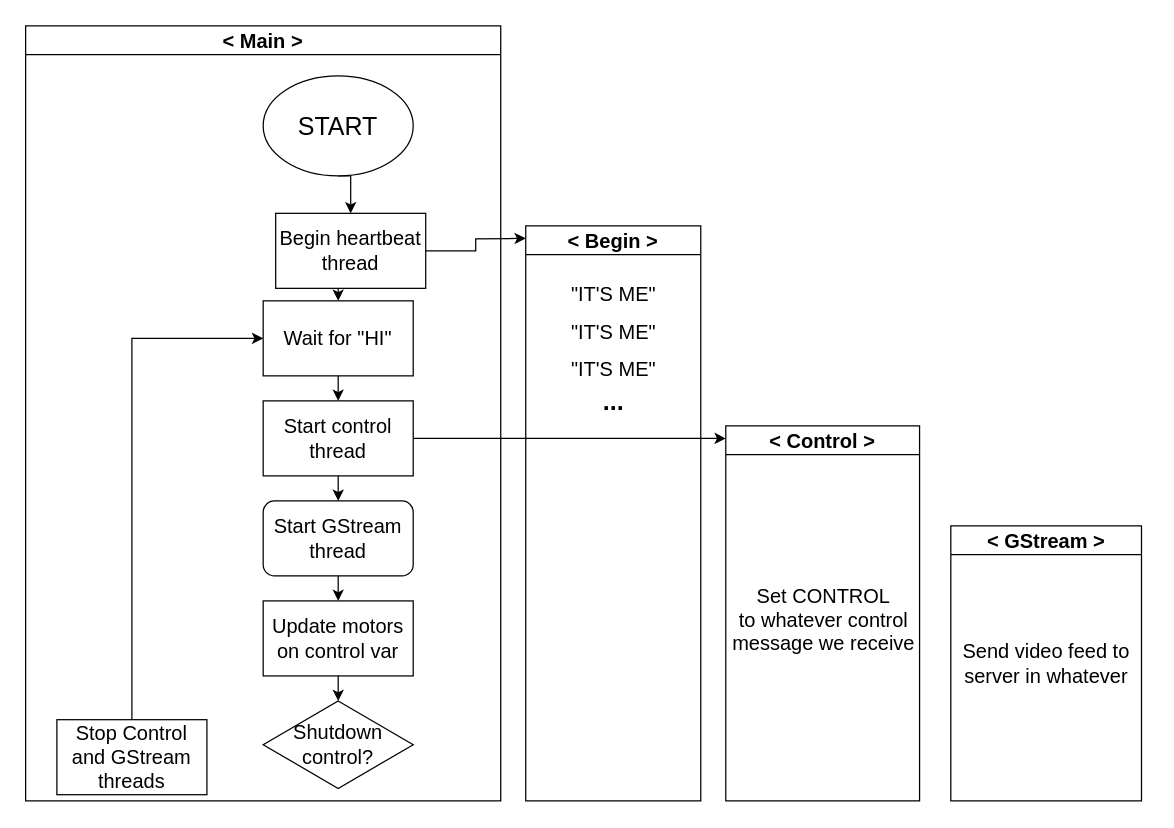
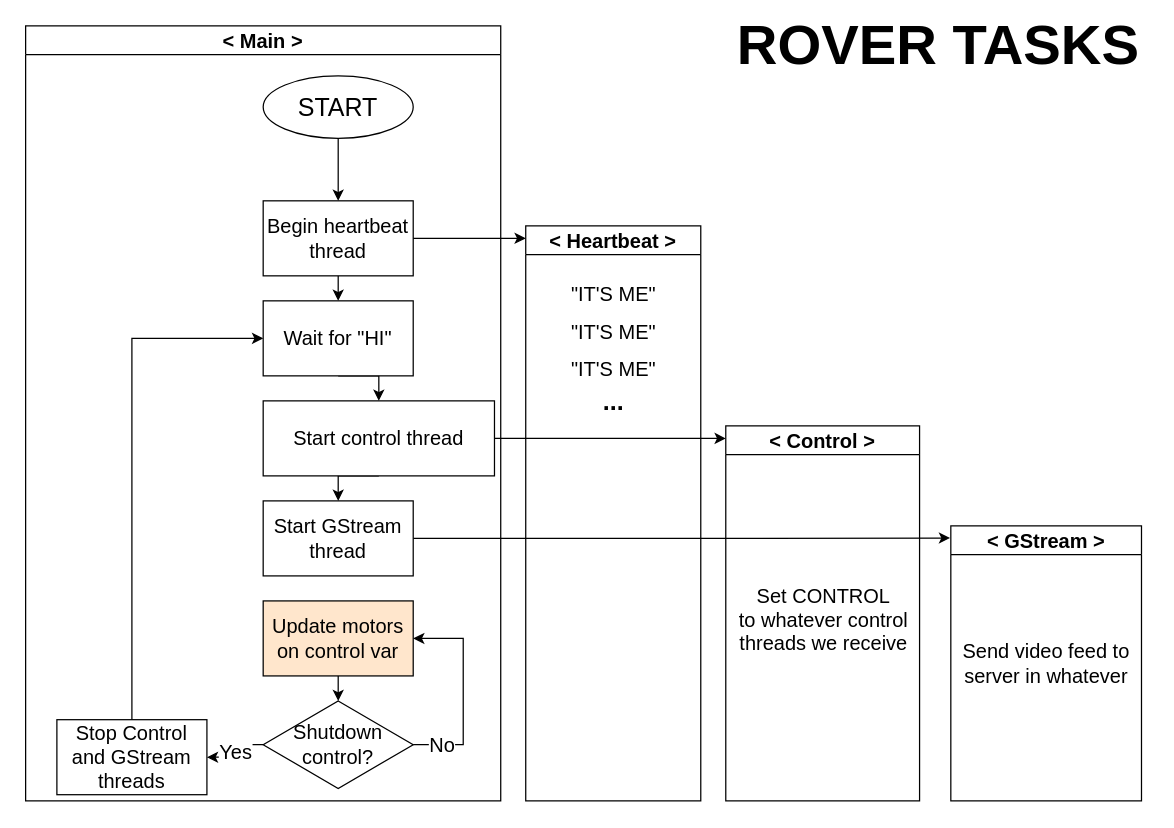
none -> (837, 44)
(338, 126) -> (338, 107)
(613, 241) -> (613, 241)
(351, 251) -> (338, 238)
(338, 438) -> (379, 438)
(338, 538) -> (338, 538)
none -> (678, 538)
(338, 584) -> none
(824, 619) -> (824, 619)
(338, 638) -> (338, 638)
none -> (463, 695)
none -> (230, 757)
